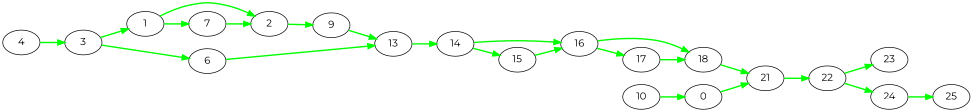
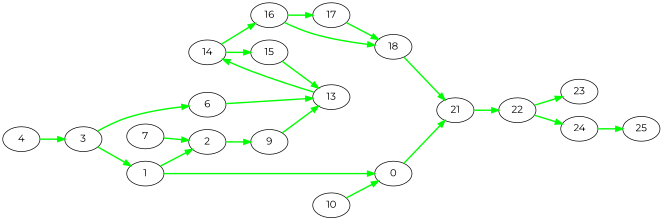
(173, 24) -> (266, 174)
(545, 53) -> (297, 73)
